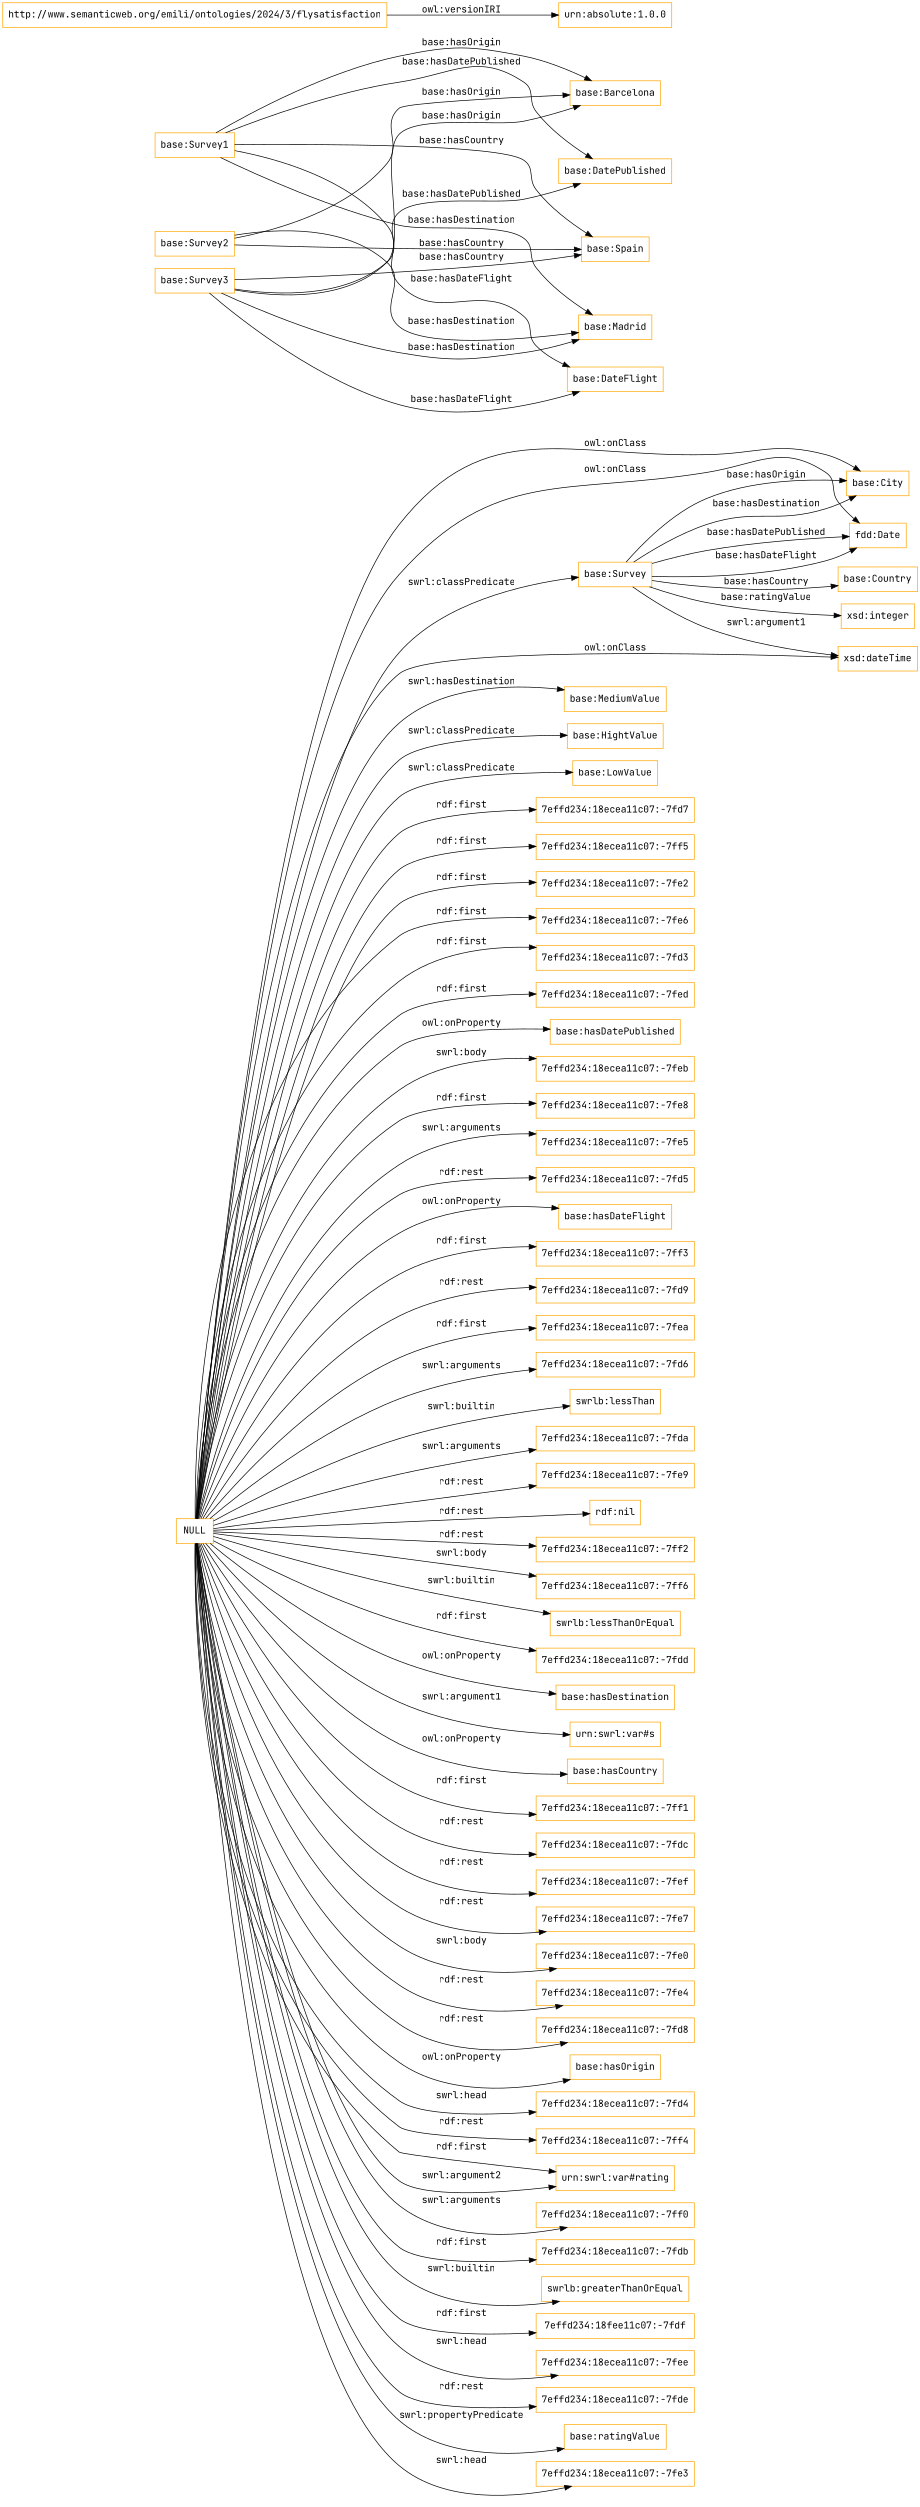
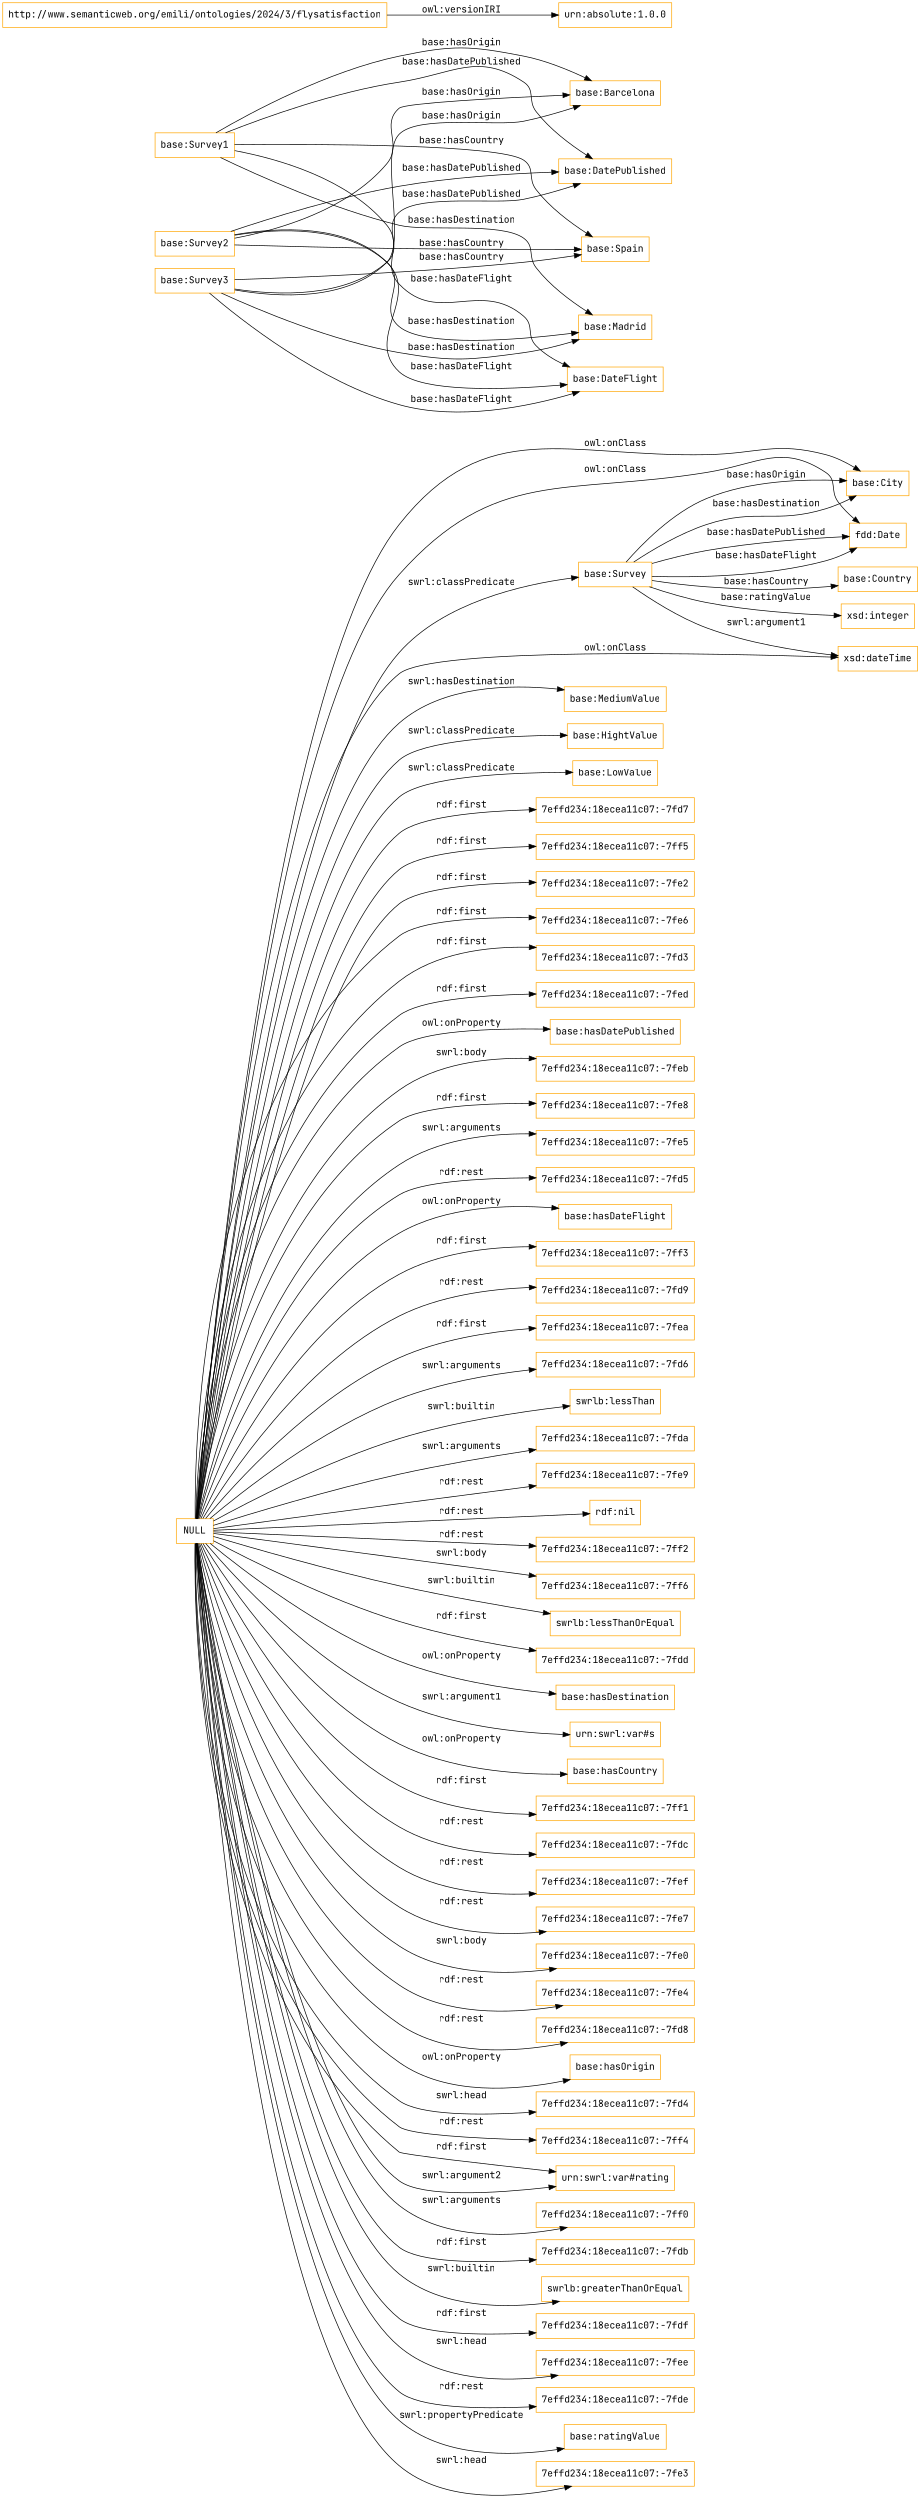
none -> (381, 190)
none -> (395, 308)
(615, 2326) -> (615, 2326)
